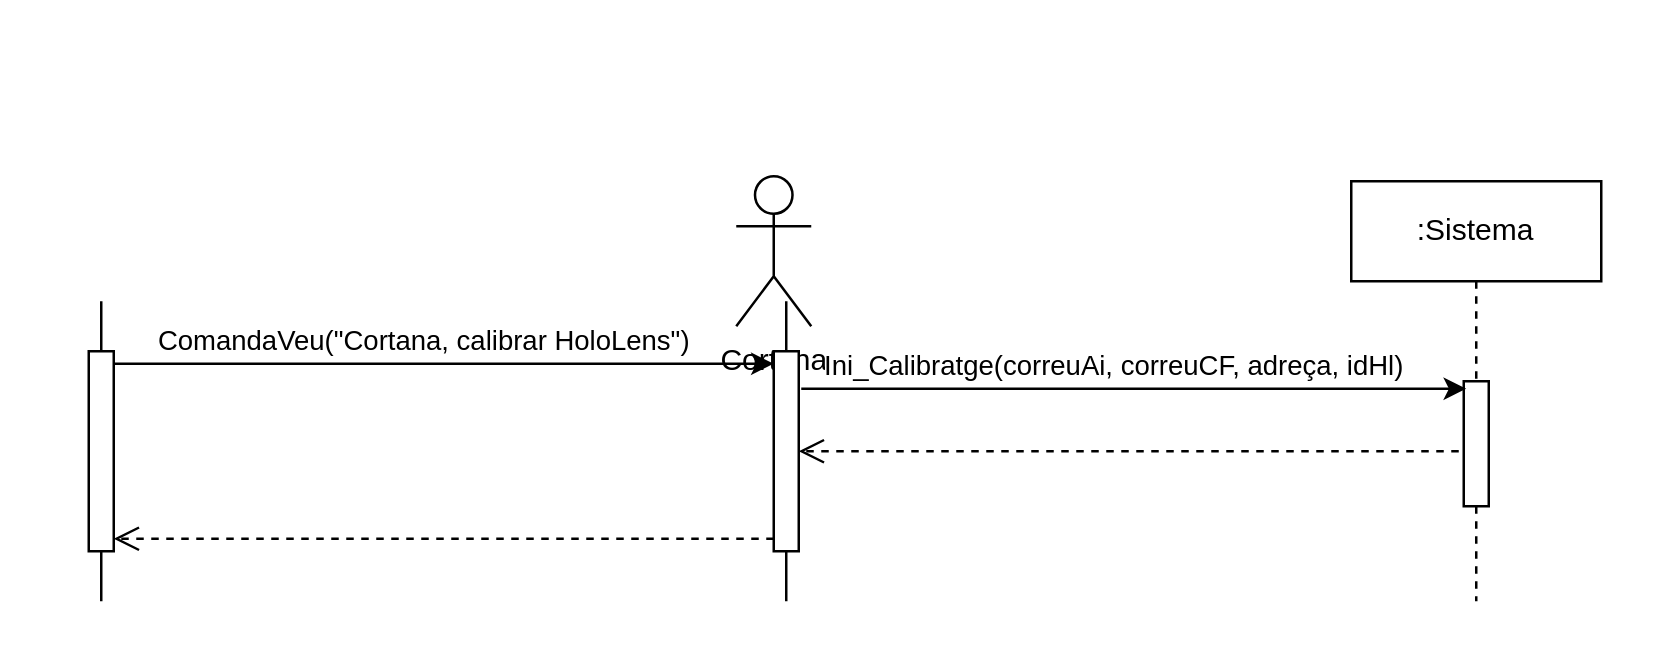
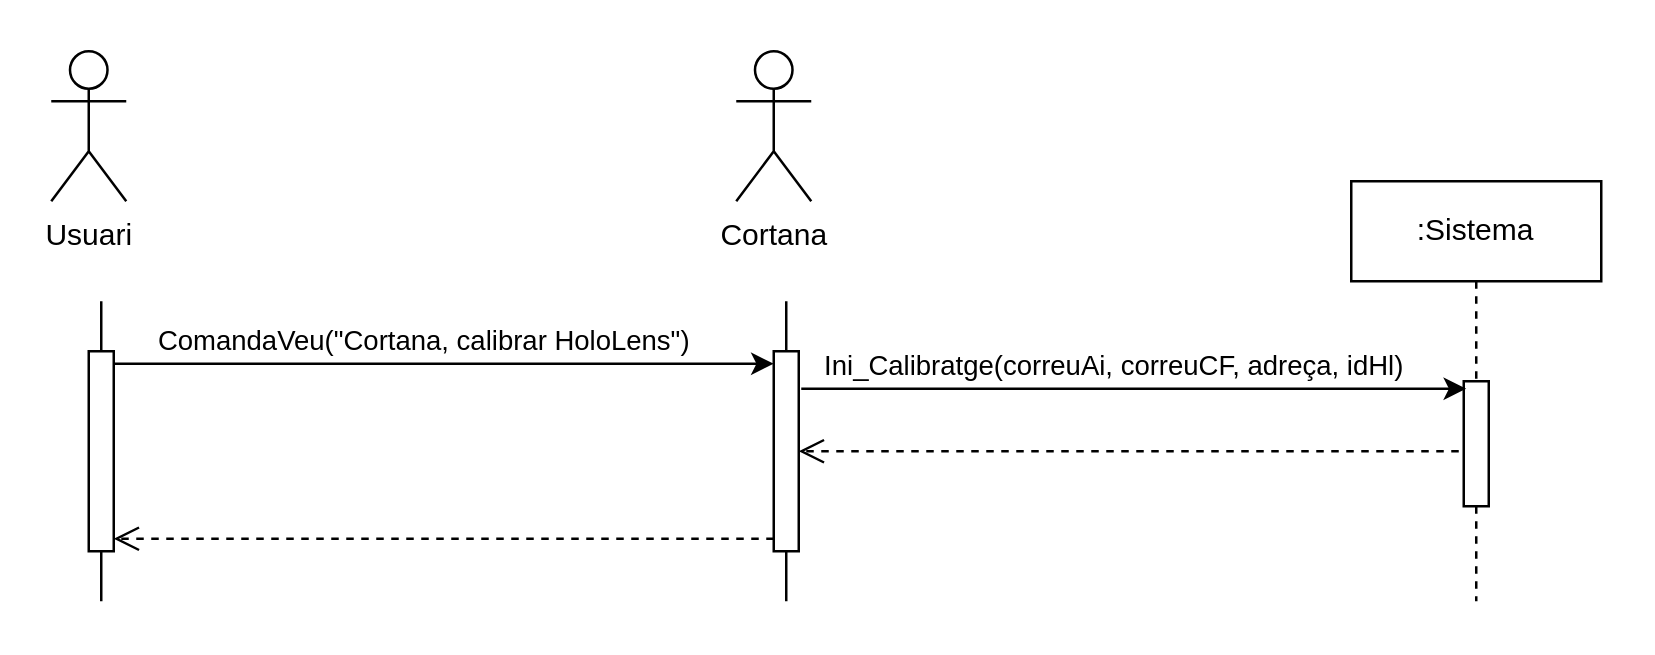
none -> (89, 126)
(774, 251) -> (774, 126)
